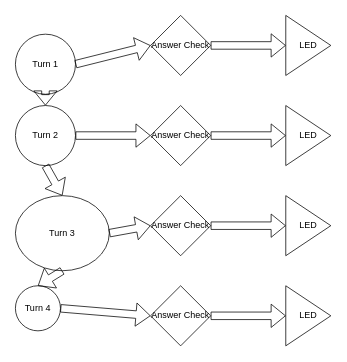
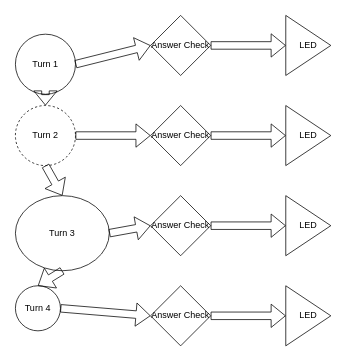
(45, 135) -> (45, 135)
